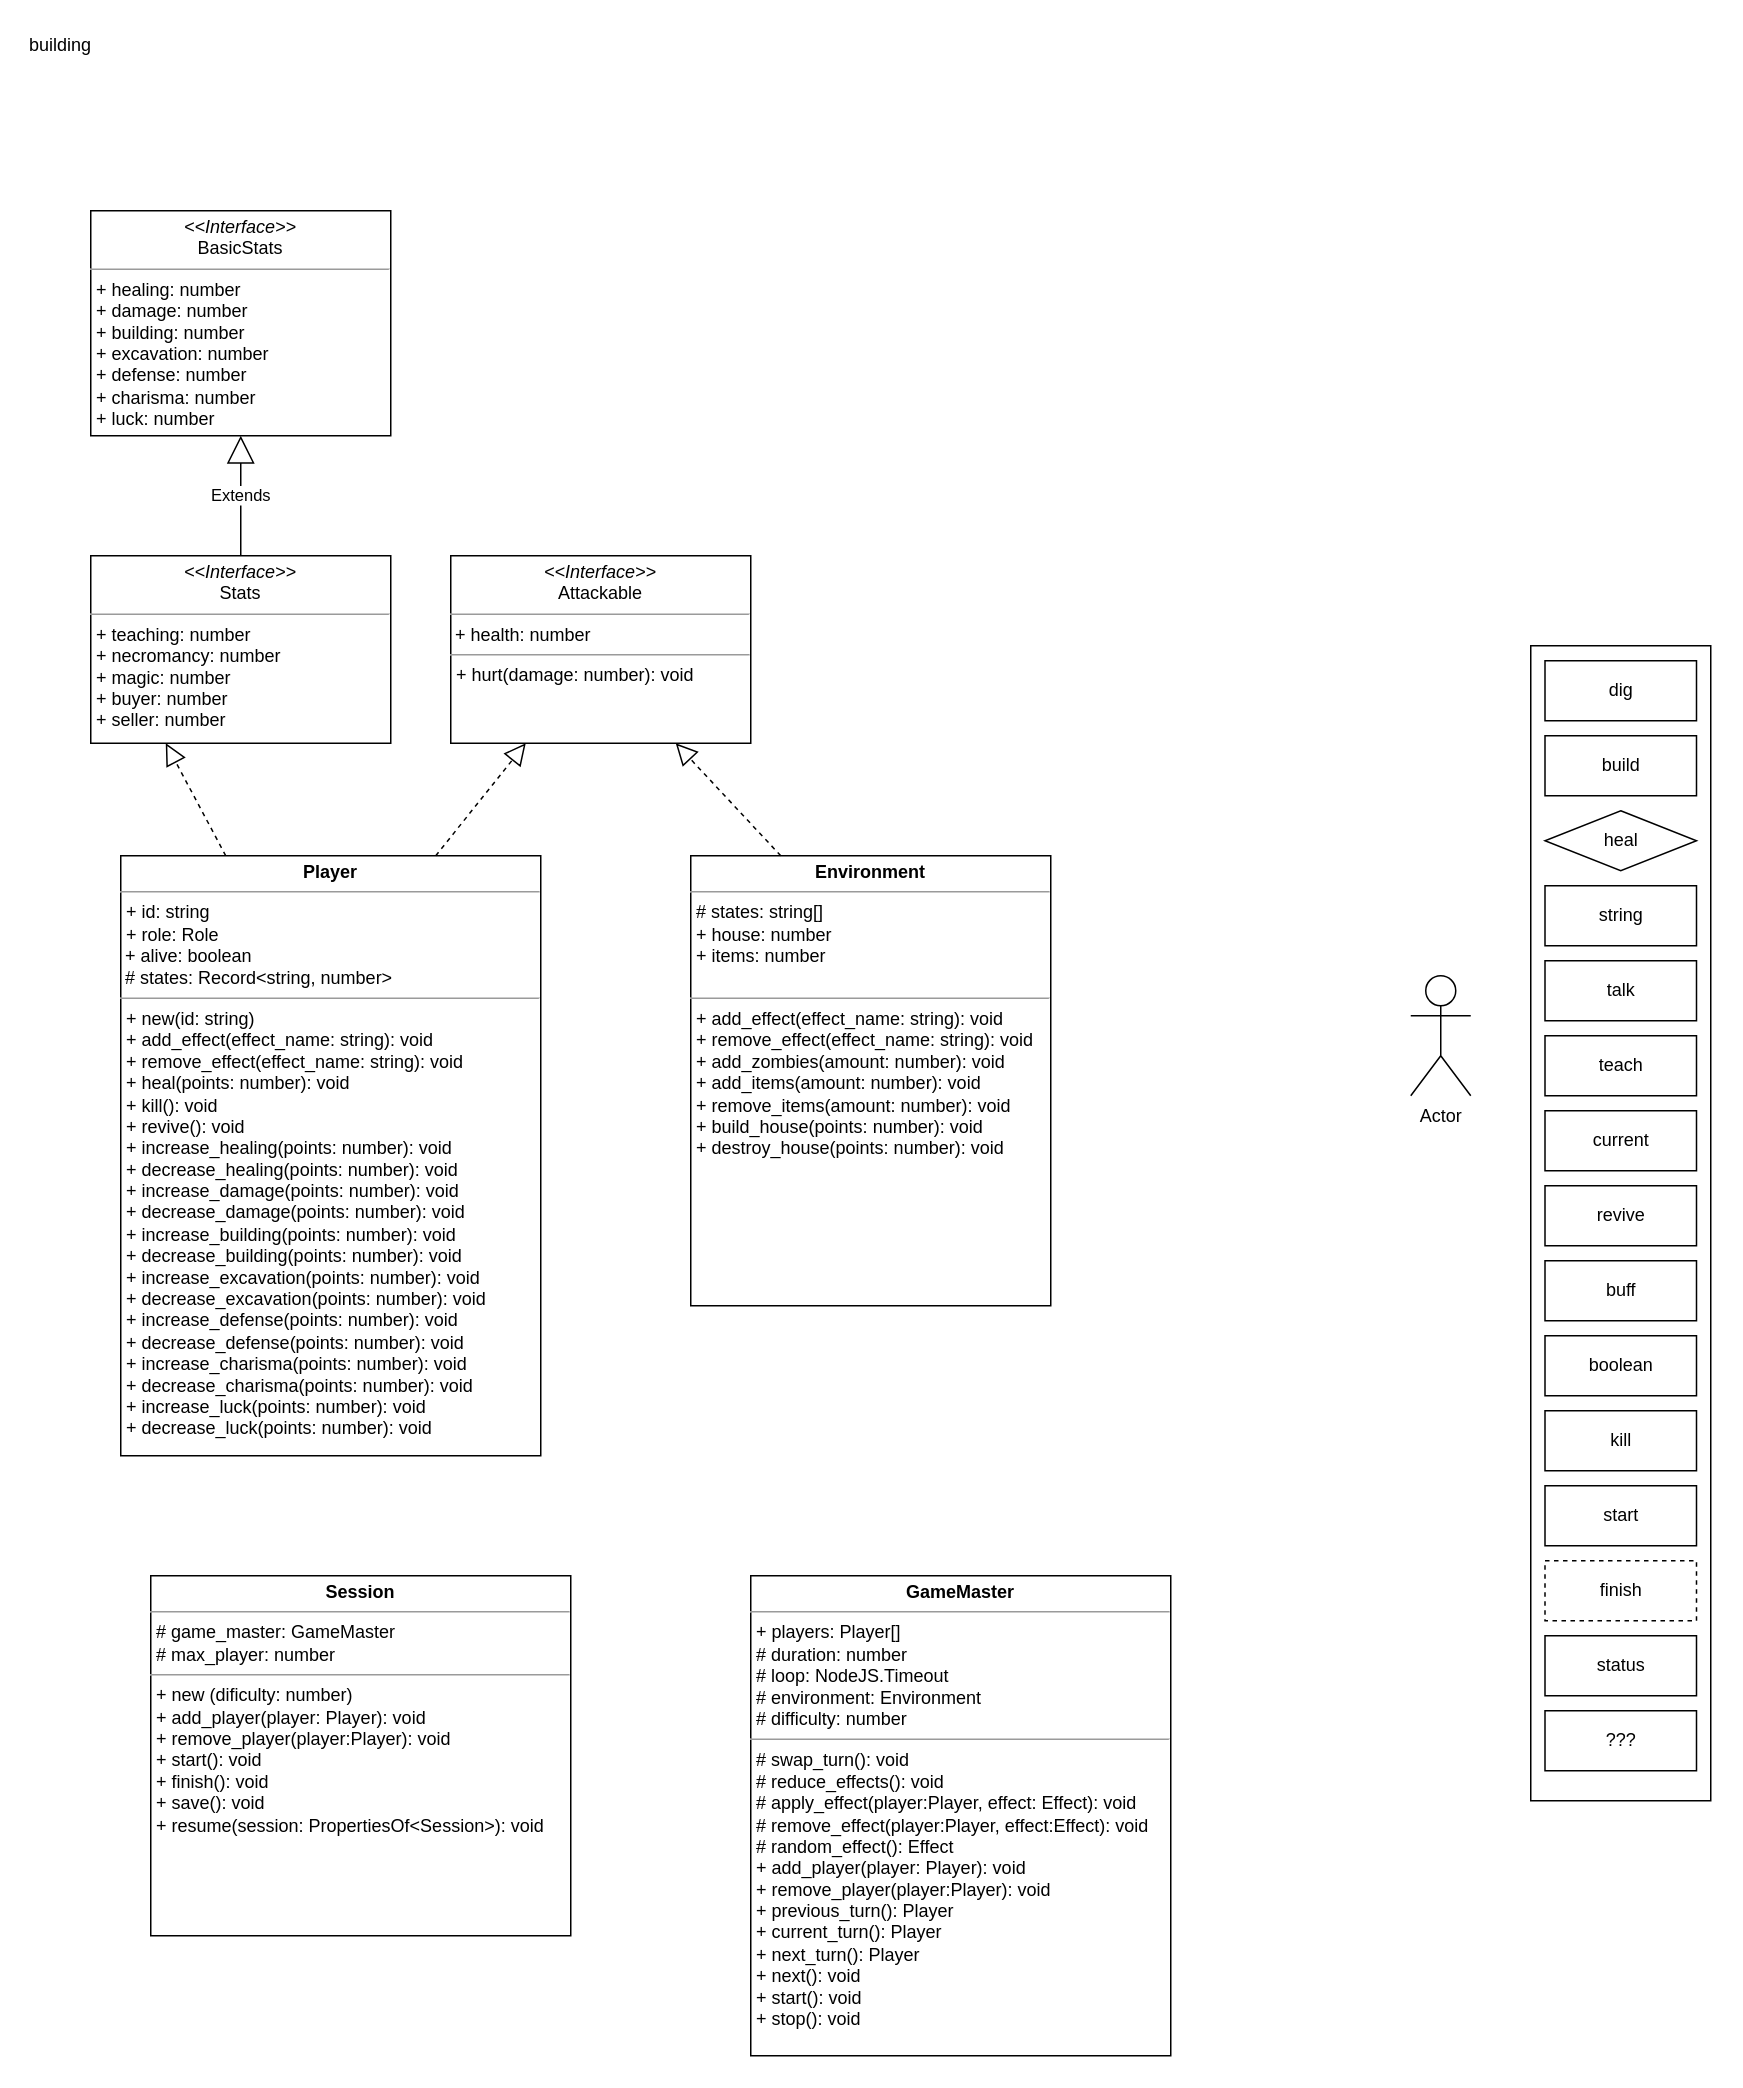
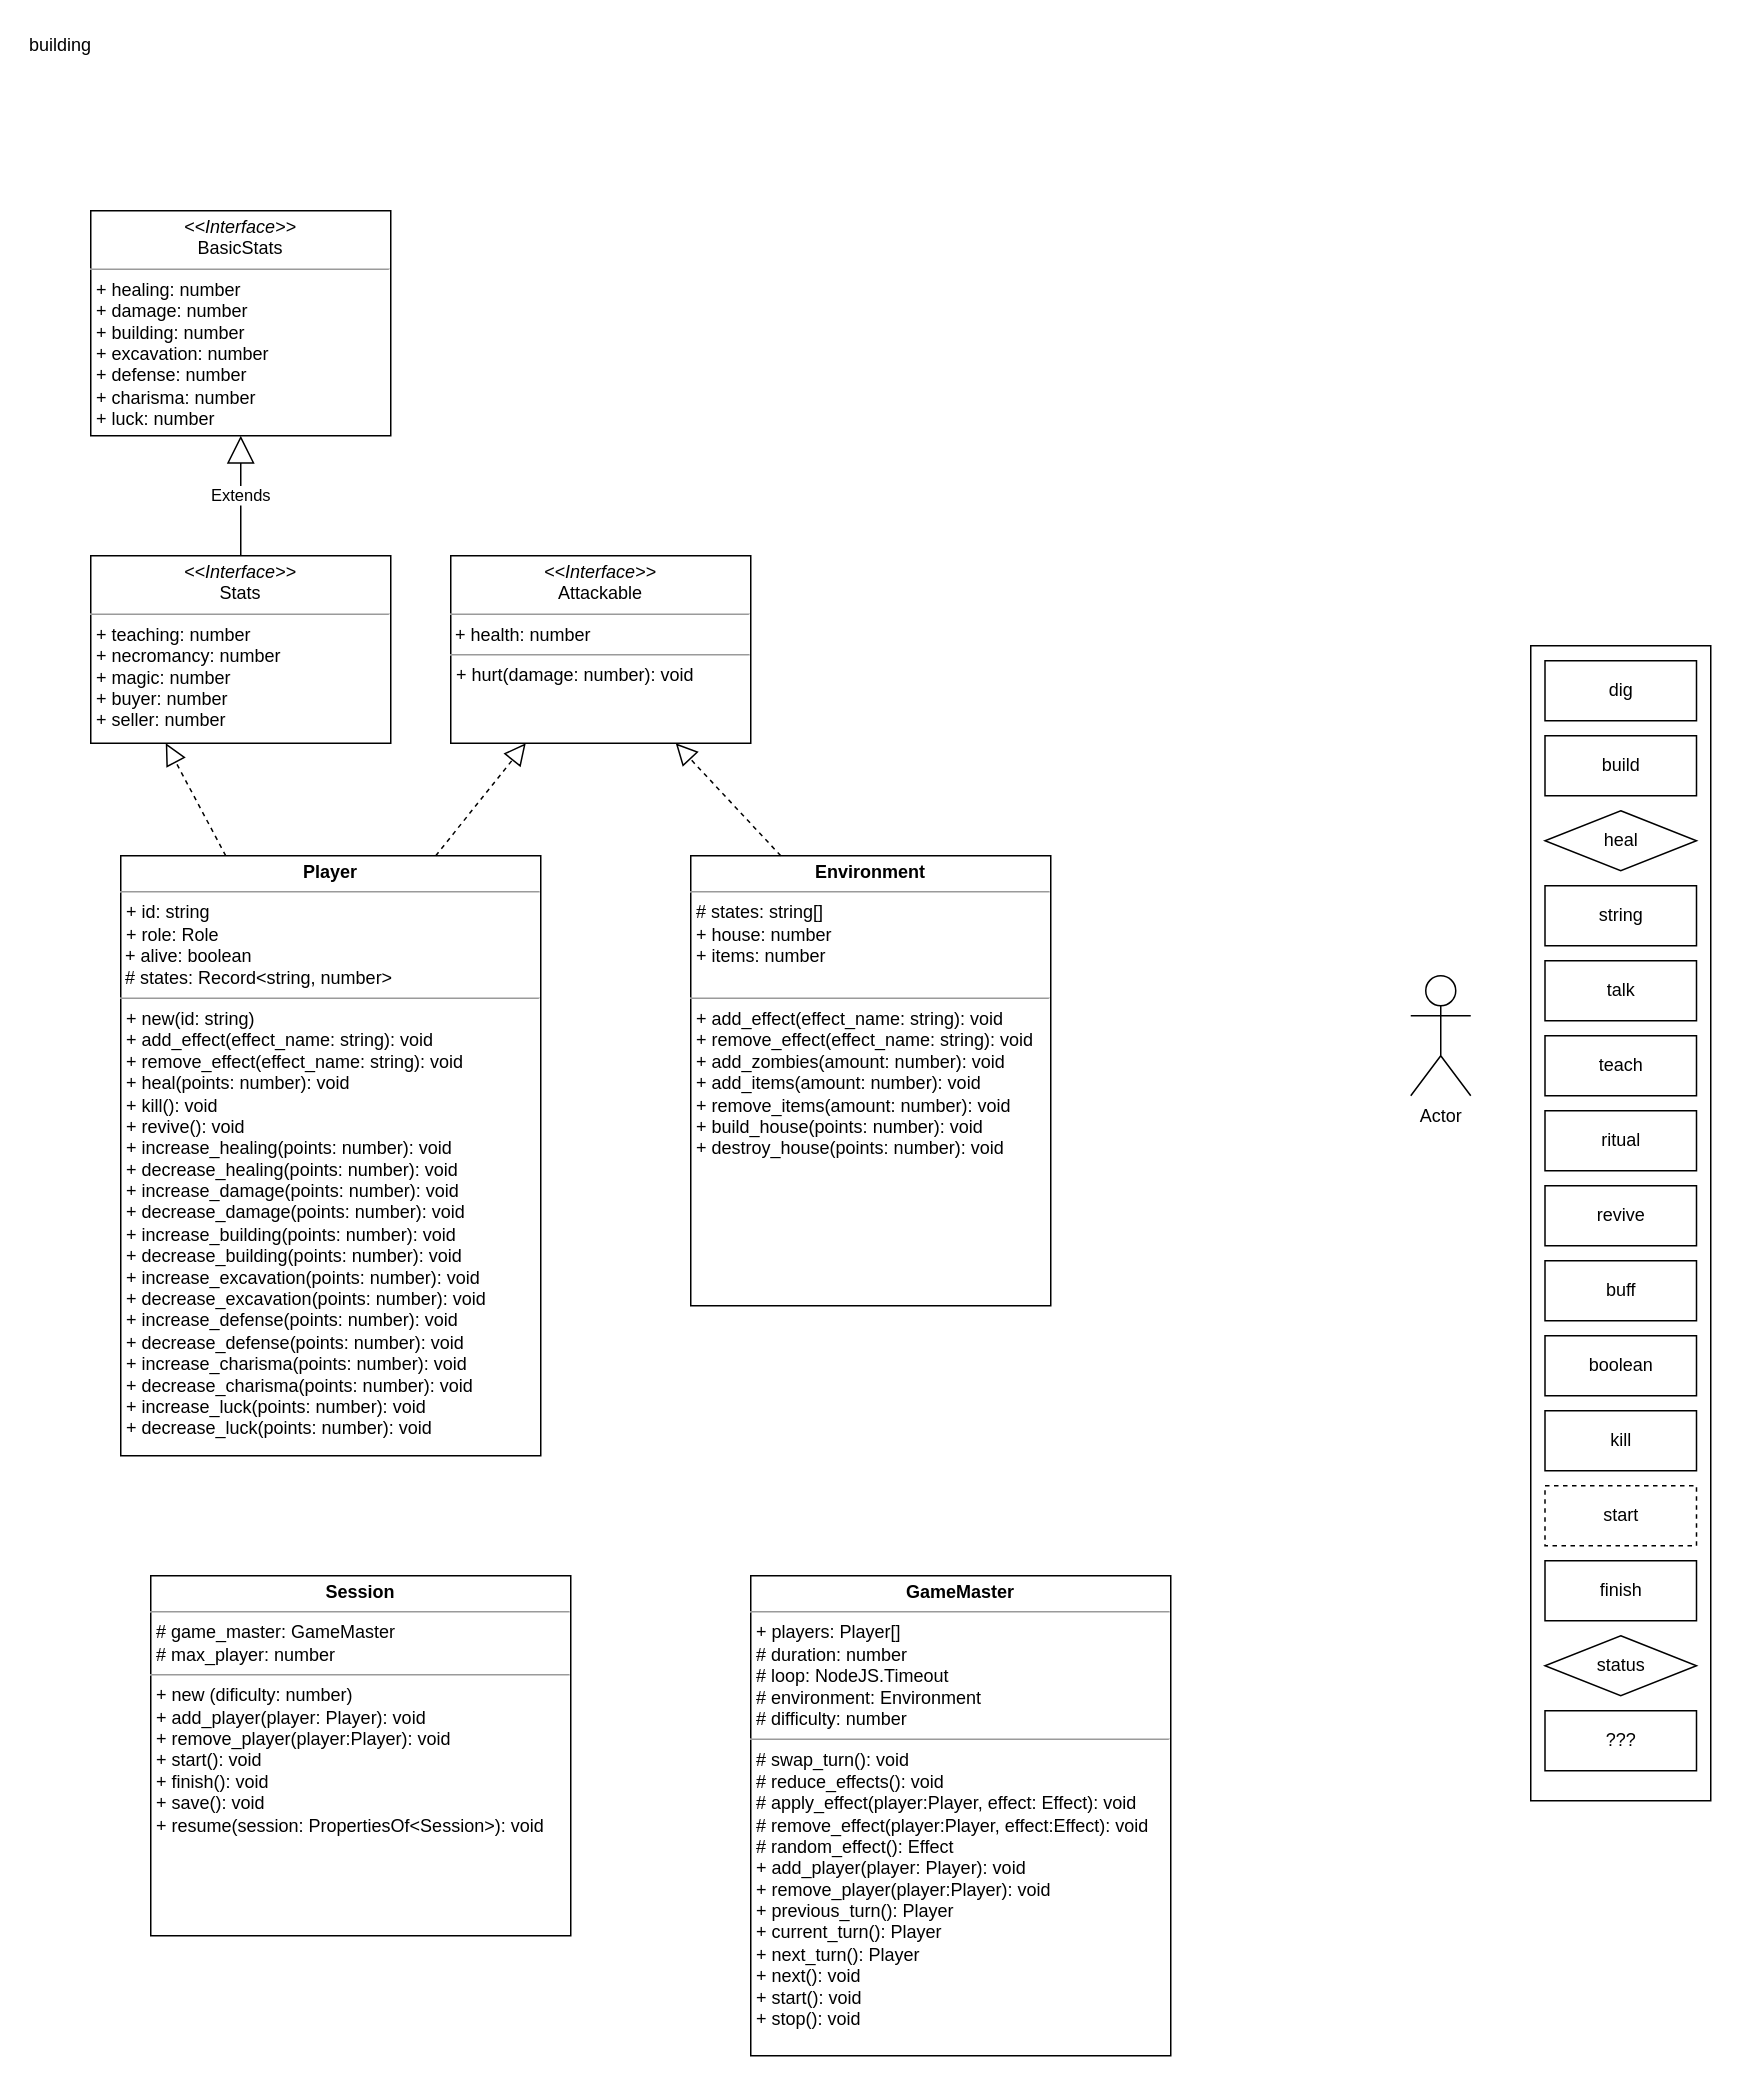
(1622, 1141) -> (1622, 1141)
(1621, 1516) -> (1621, 1516)
(1621, 1591) -> (1621, 1591)
(1621, 1666) -> (1621, 1666)
